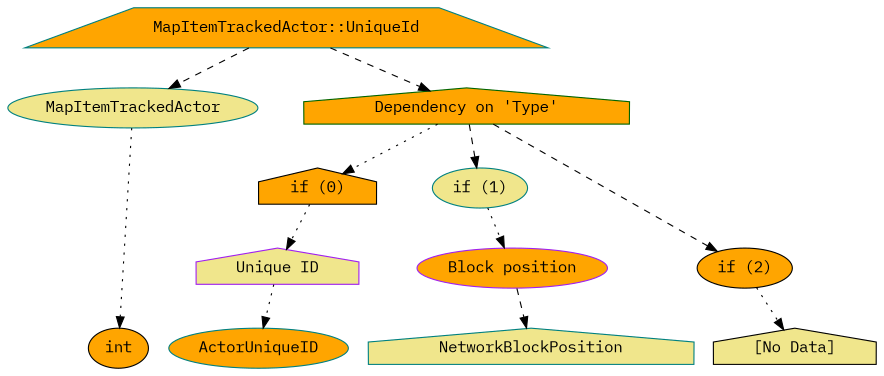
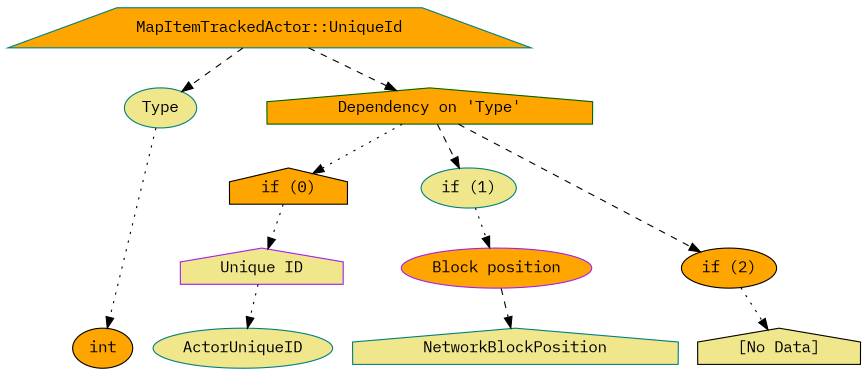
(133, 108) -> (161, 108)
(259, 348) -> (243, 348)
